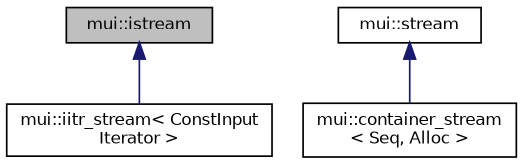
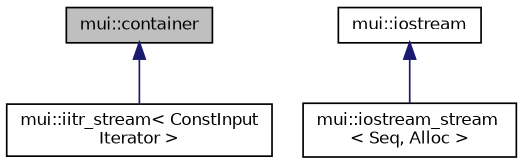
(139, 25) -> (139, 25)
(410, 25) -> (410, 25)
(410, 130) -> (410, 130)
